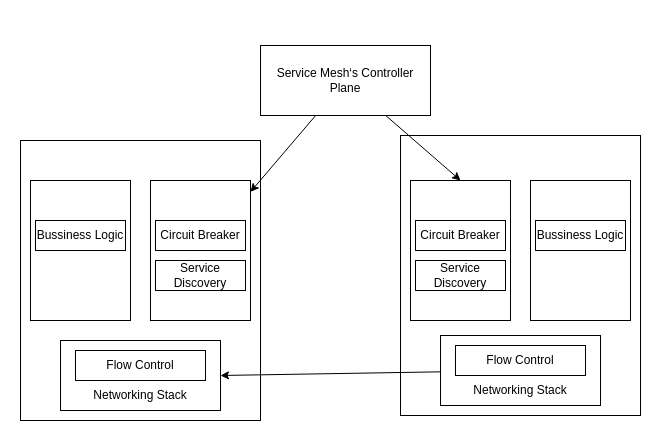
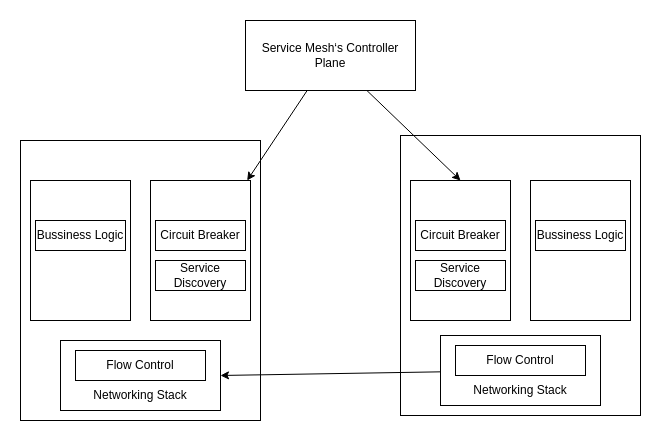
(346, 81) -> (331, 56)
